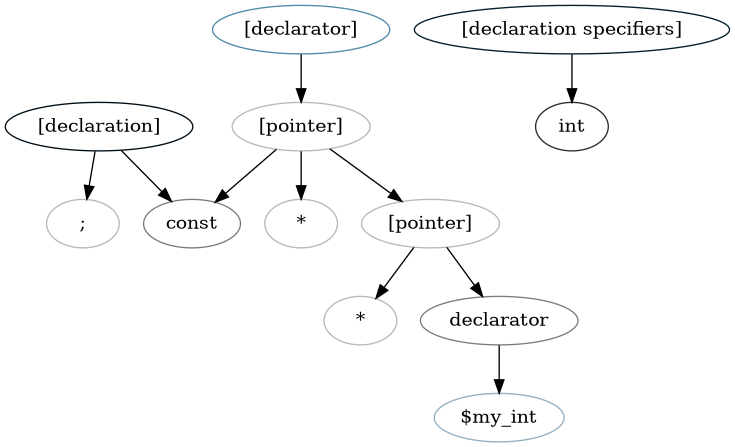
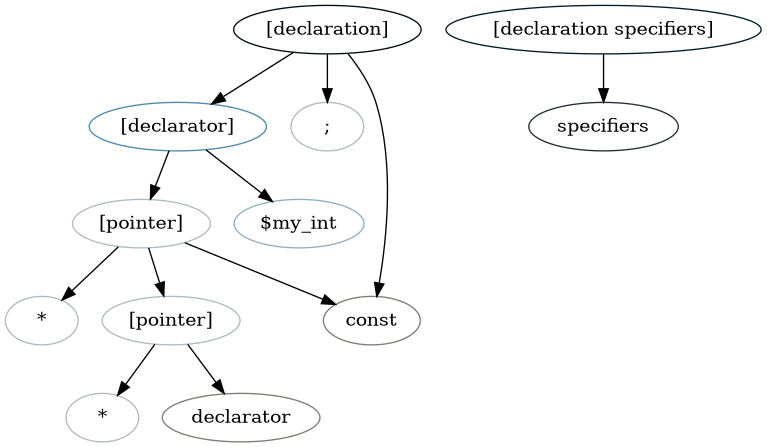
none -> (259, 74)
(572, 127) -> (604, 127)
(499, 363) -> (234, 172)
